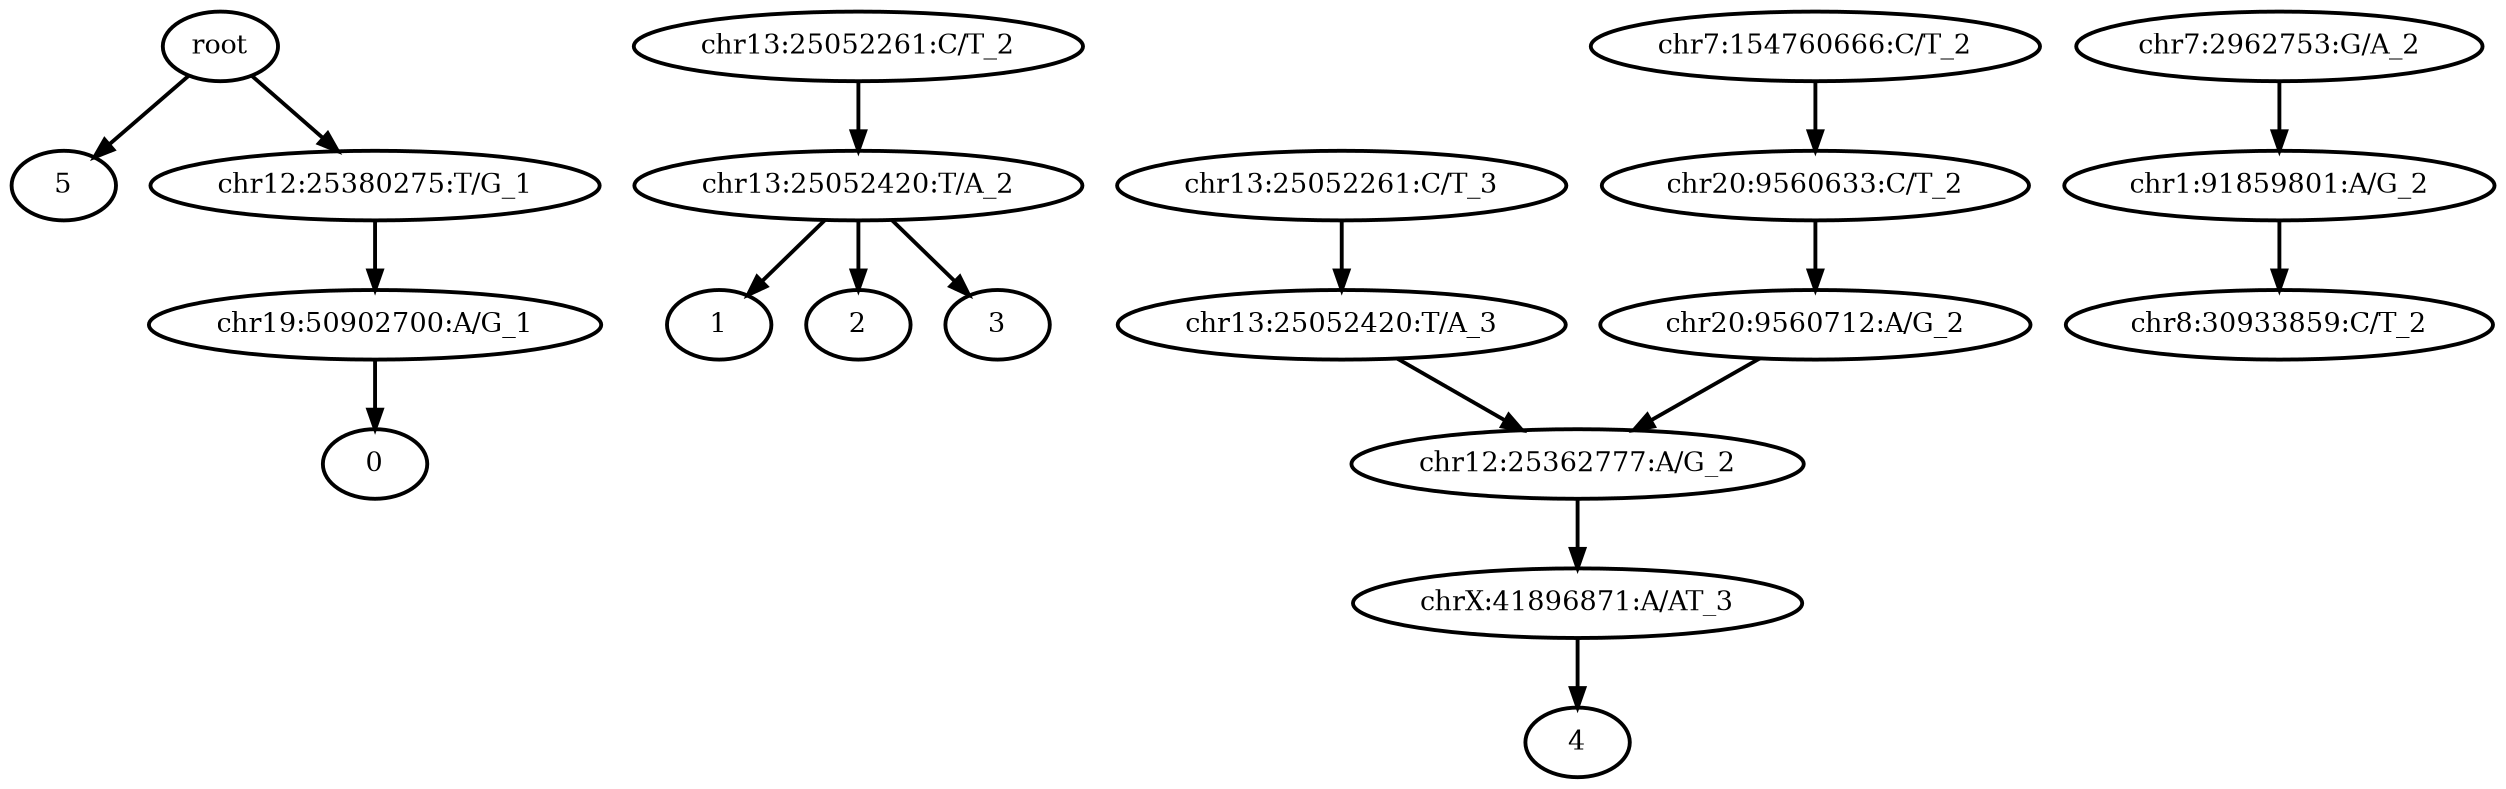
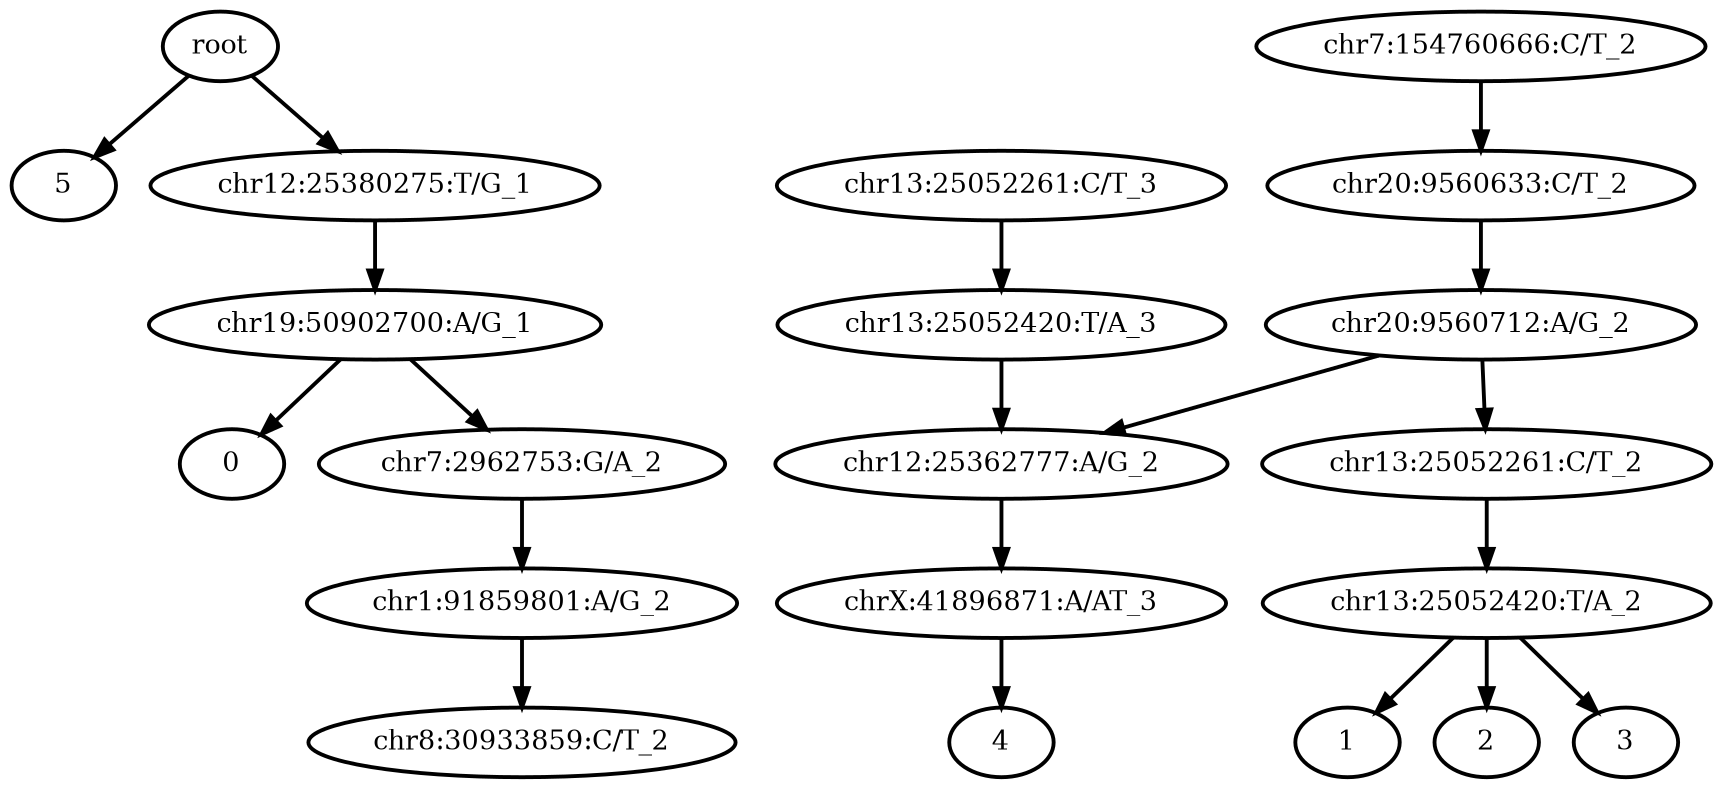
none -> (1483, 385)
none -> (441, 388)
